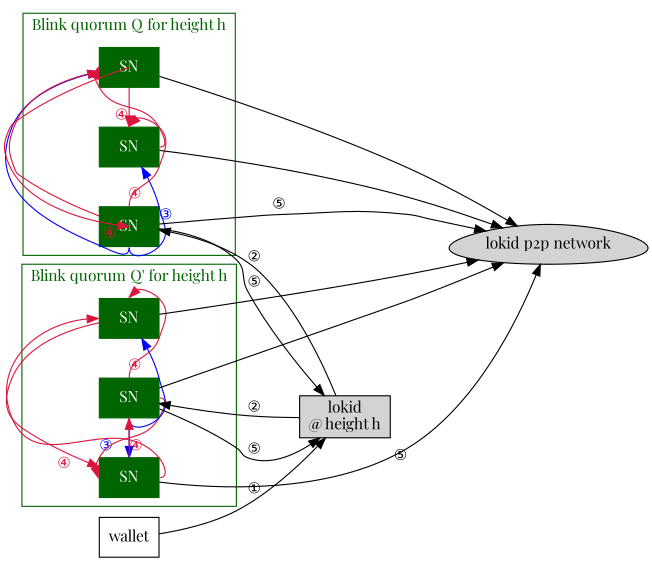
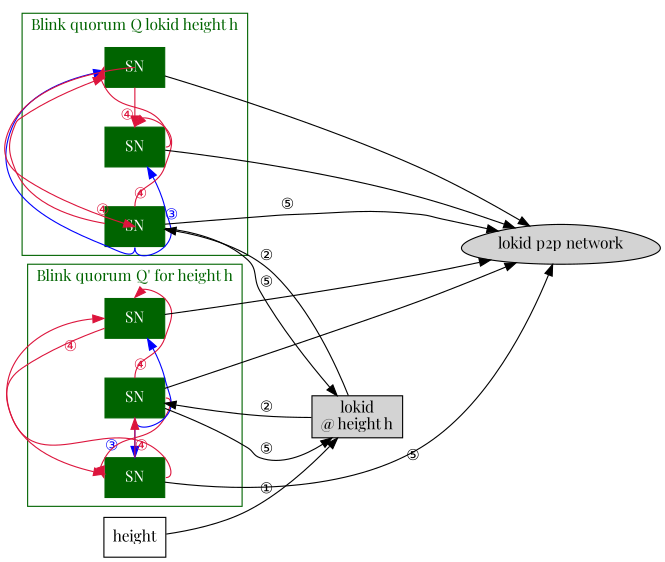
(129, 26) -> (135, 26)
(129, 537) -> (135, 537)
